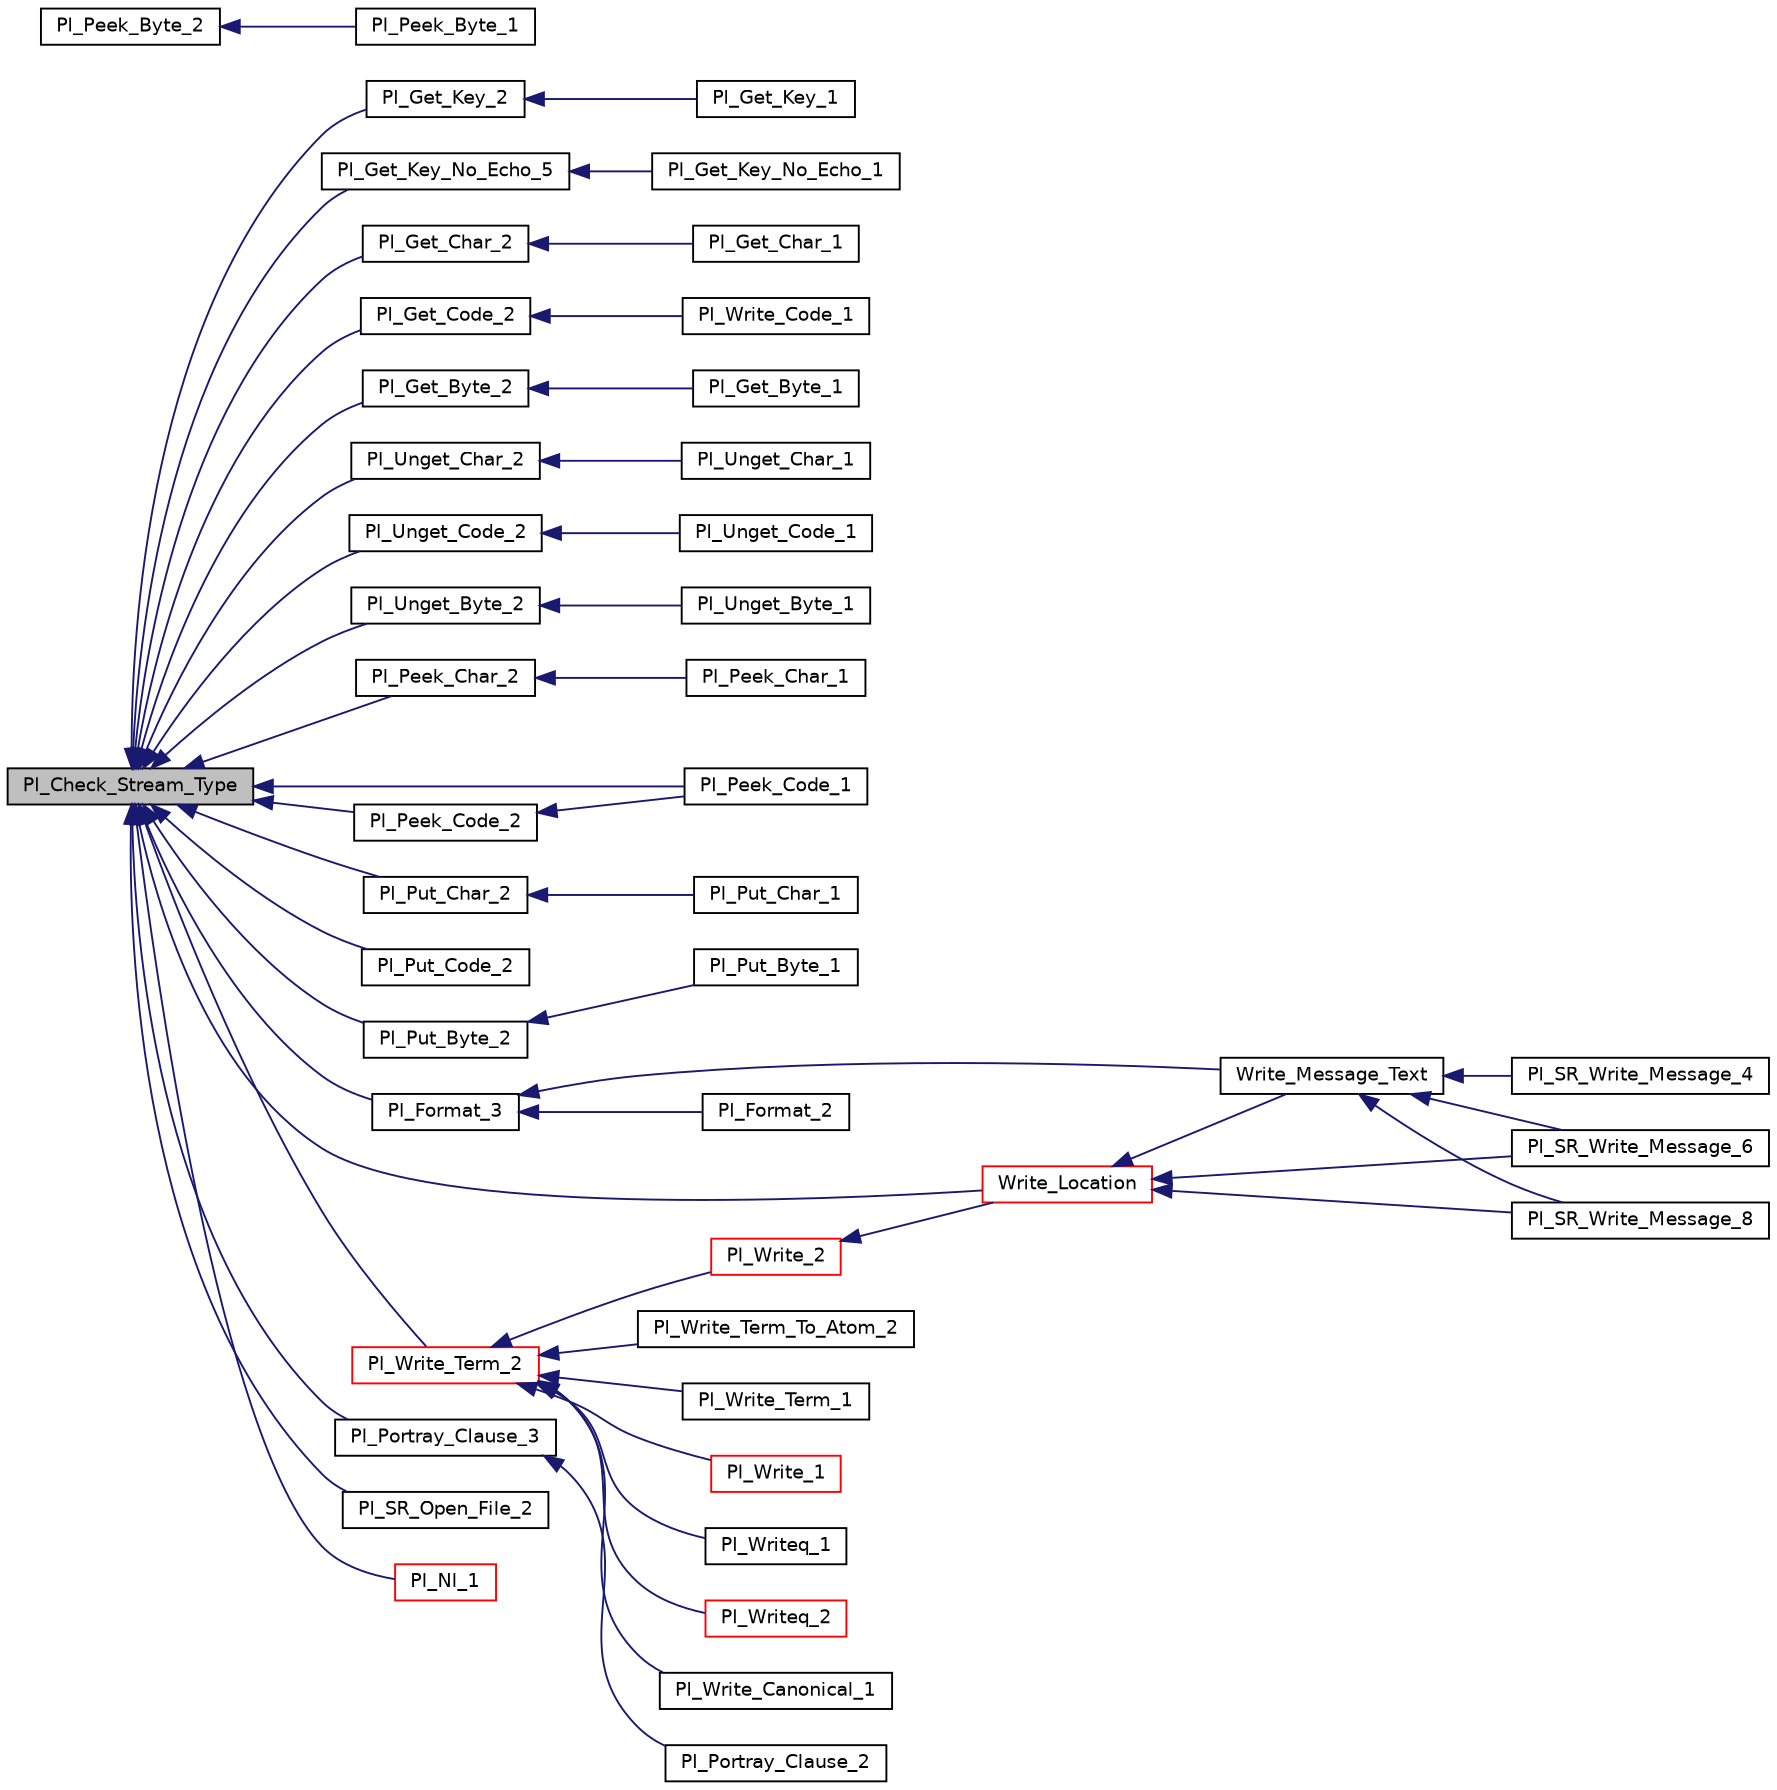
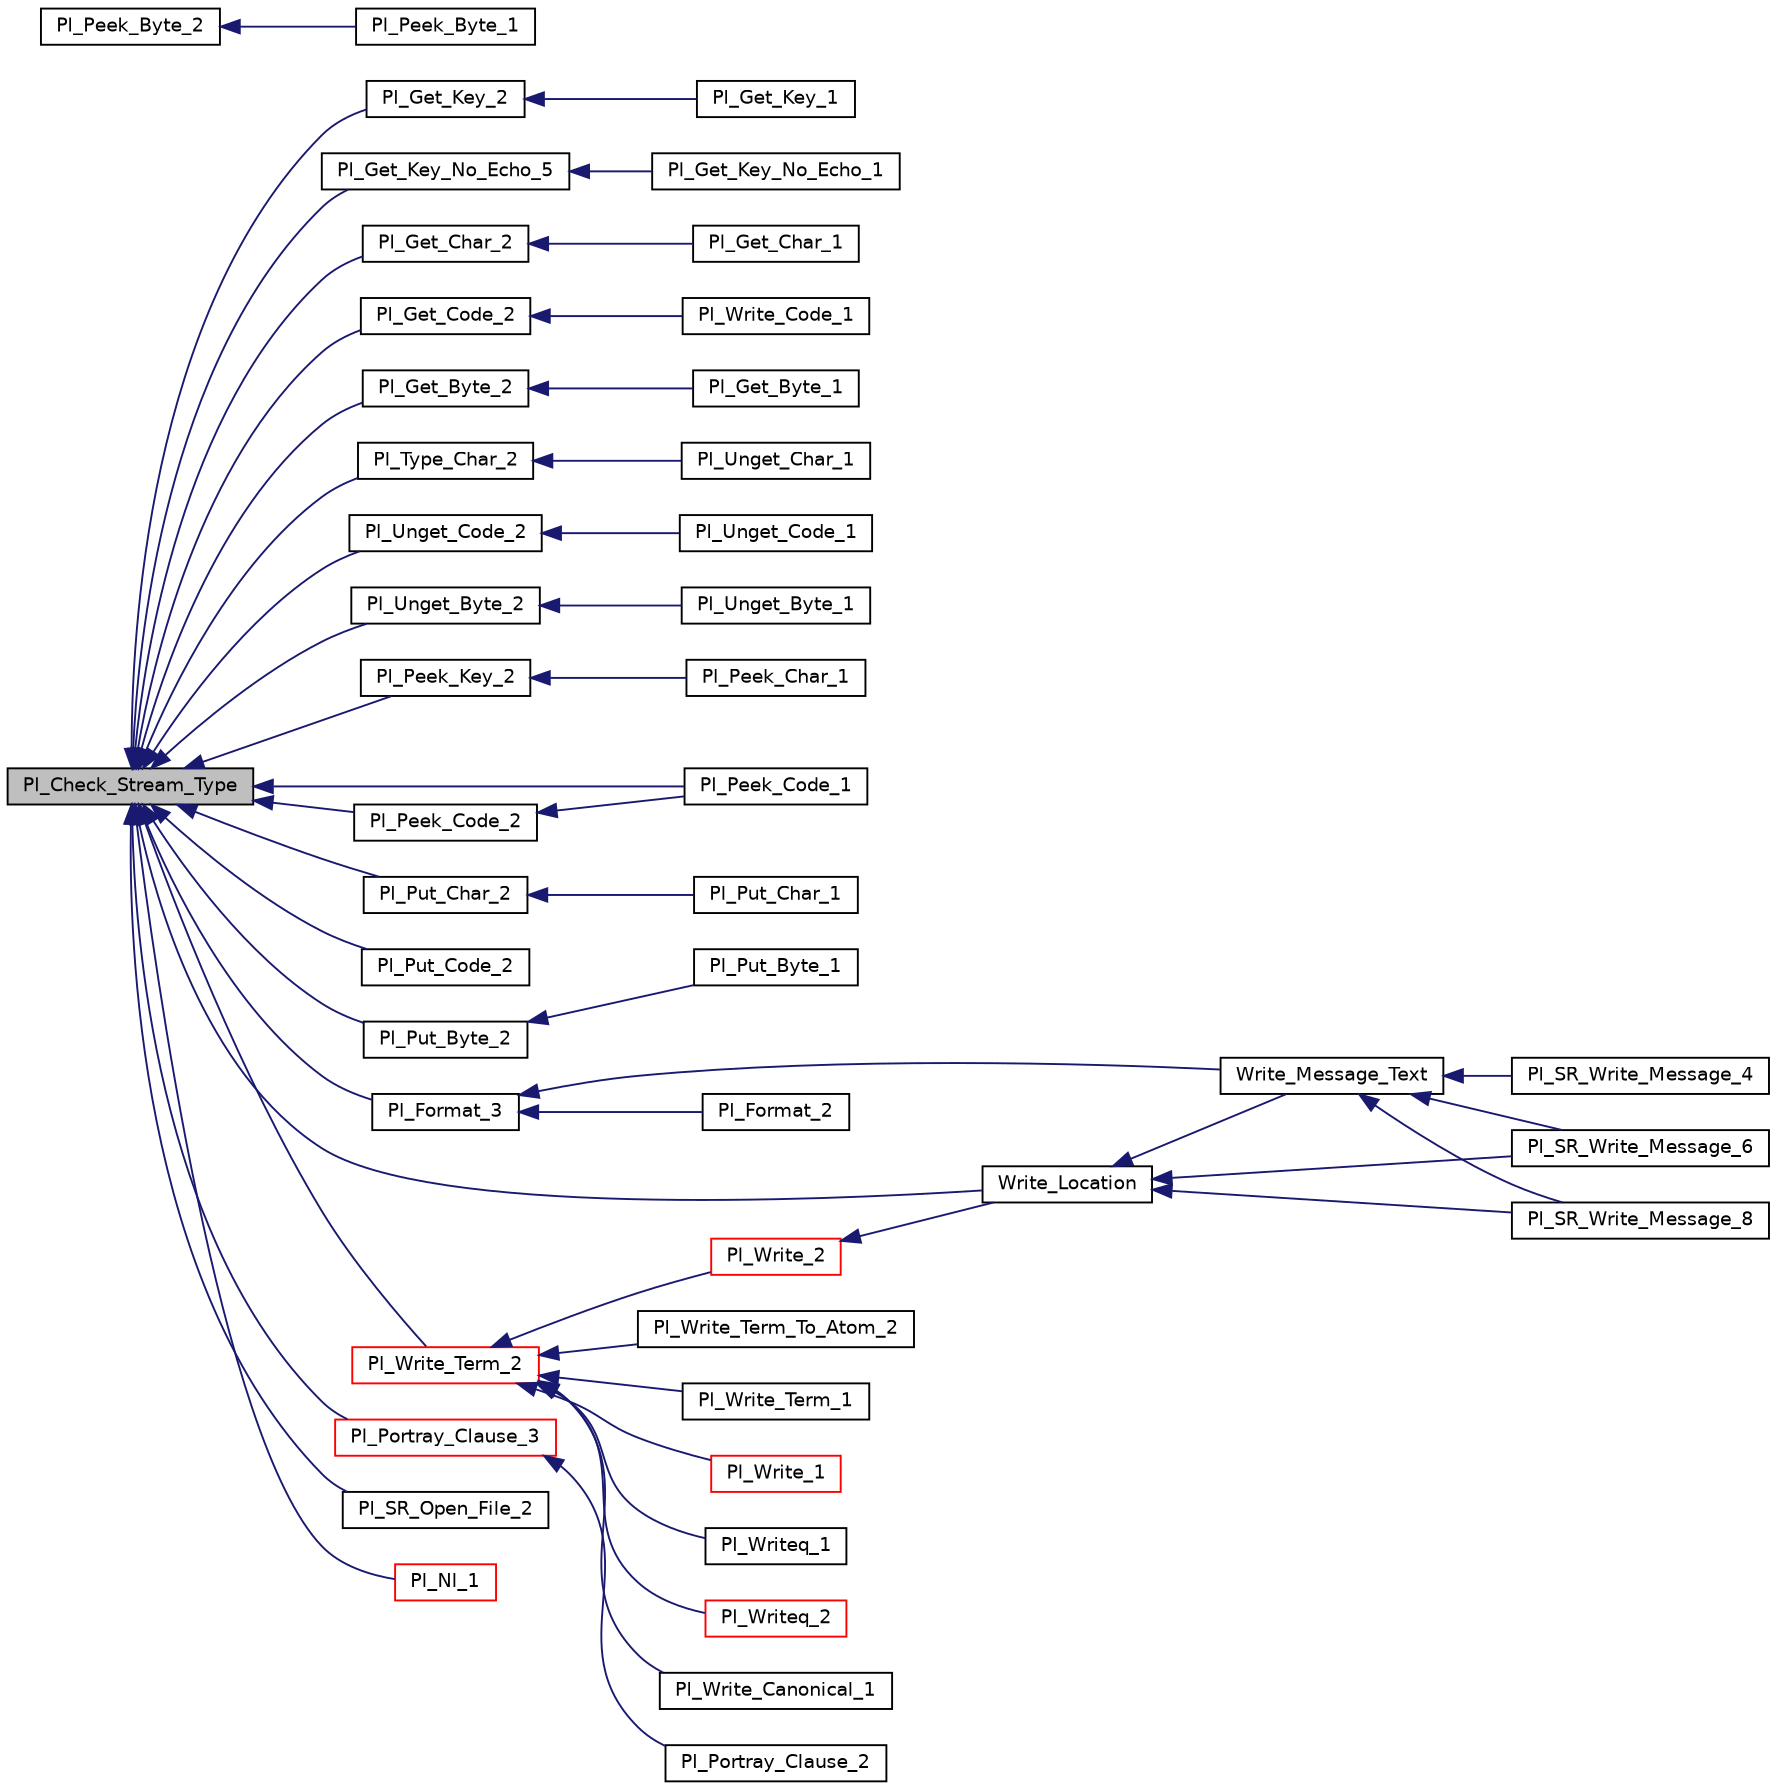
(446, 461) -> (446, 461)
(446, 678) -> (446, 678)
(1067, 1184) -> (1067, 1184)
(446, 1438) -> (446, 1438)
